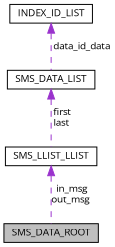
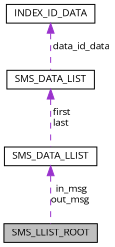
(51, 14) -> (51, 14)
(51, 156) -> (51, 156)
(51, 233) -> (51, 233)
